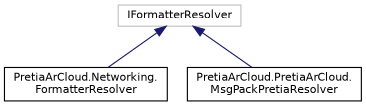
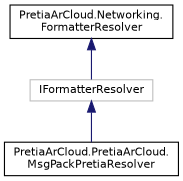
(132, 50) -> (91, 65)
